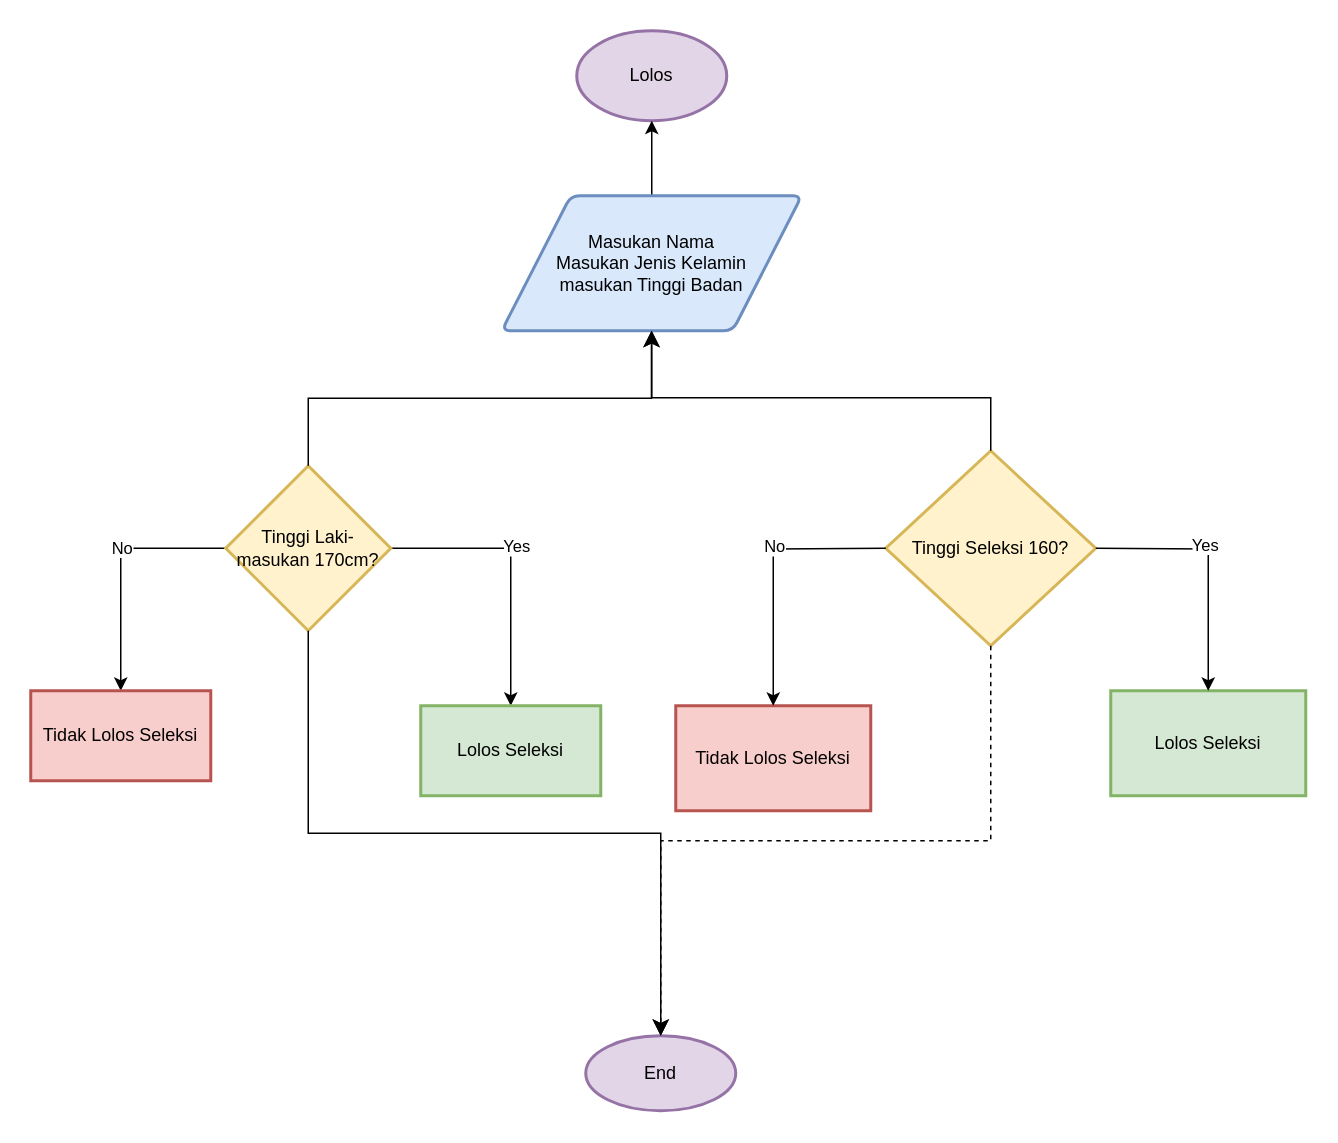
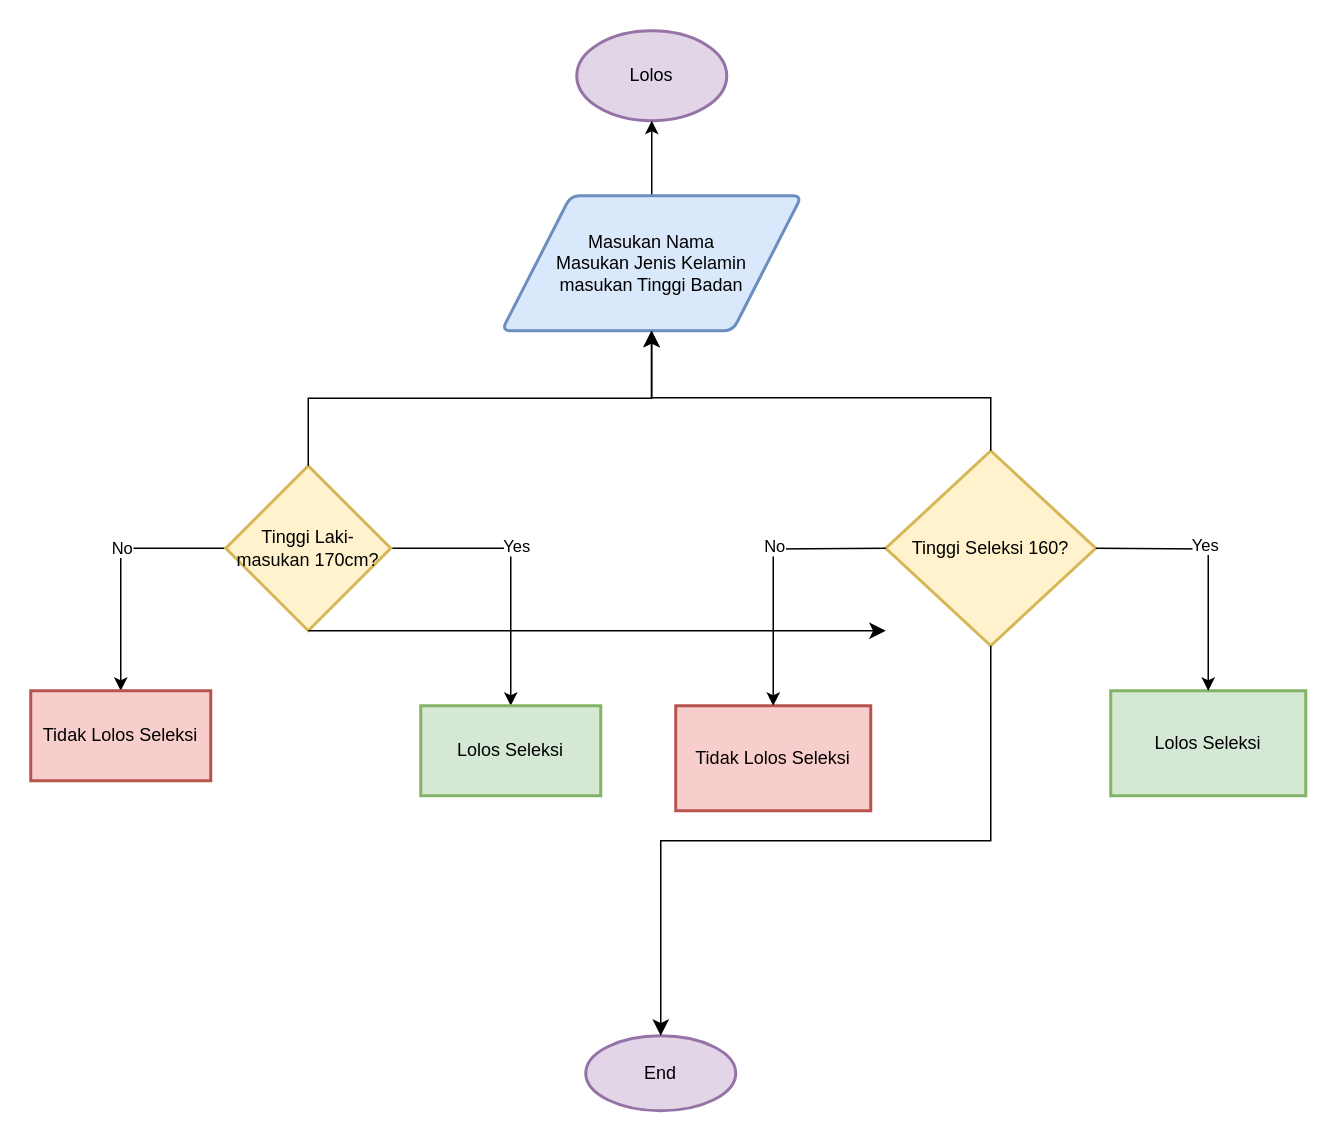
(385, 833) -> (591, 631)
(924, 841) -> (924, 841)
